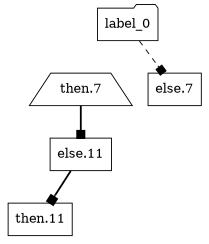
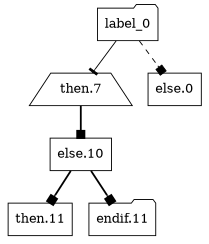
none -> (106, 55)
(175, 89) -> (175, 89)
(81, 154) -> (81, 154)
none -> (122, 219)
